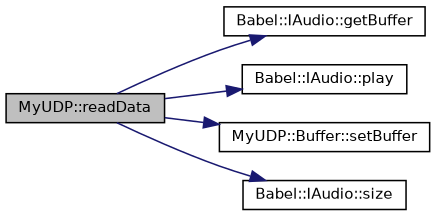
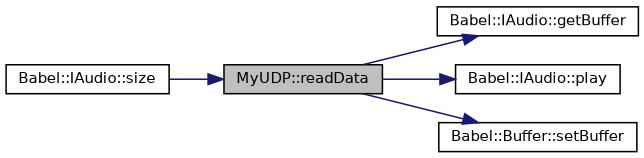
(325, 137) -> (538, 137)
(183, 152) -> (189, 79)
